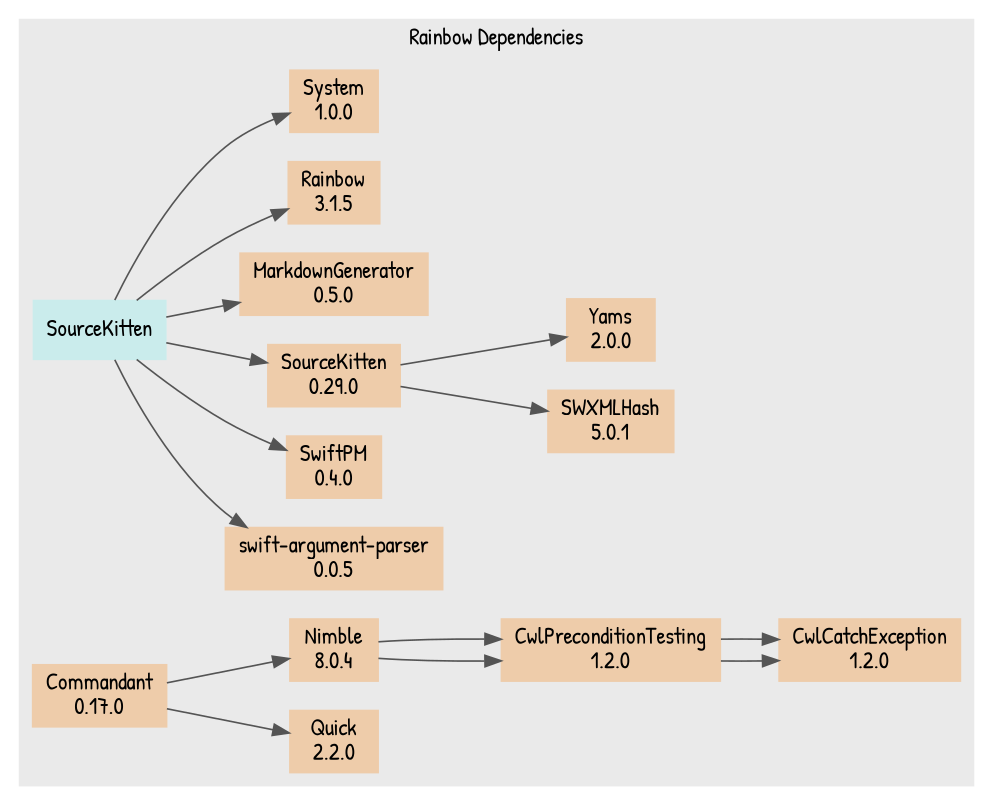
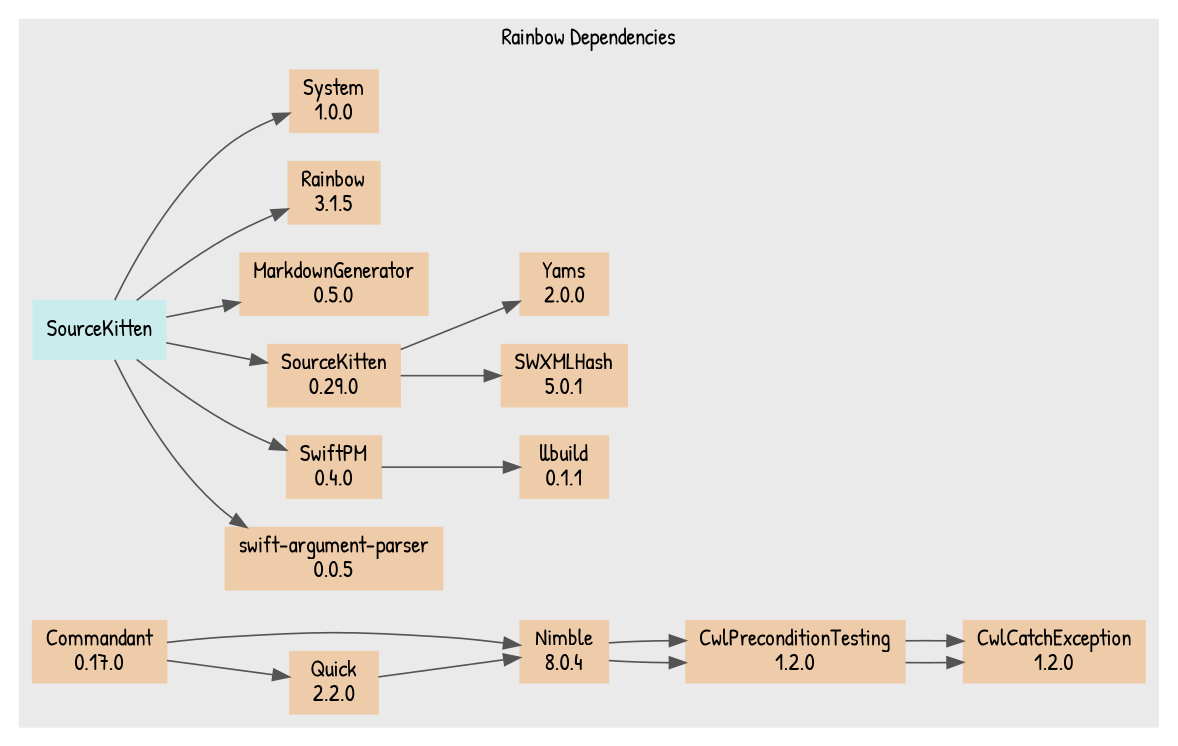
none -> (564, 467)
none -> (441, 668)
